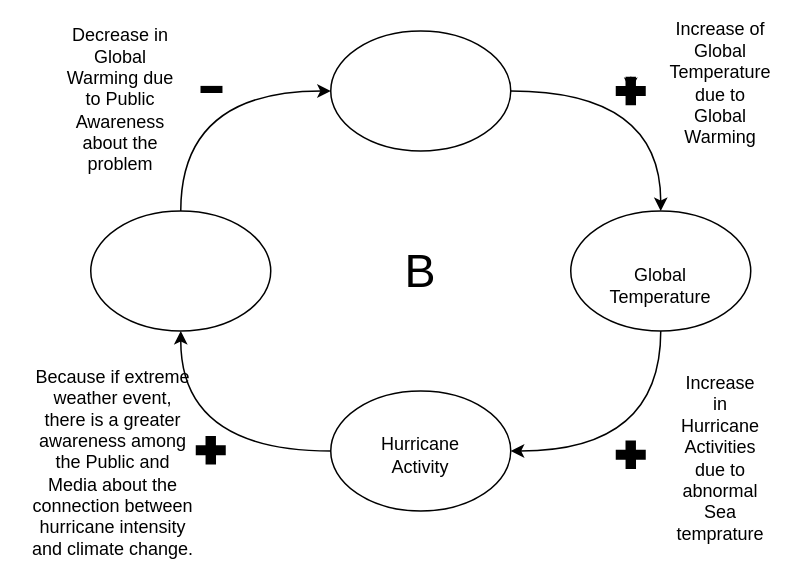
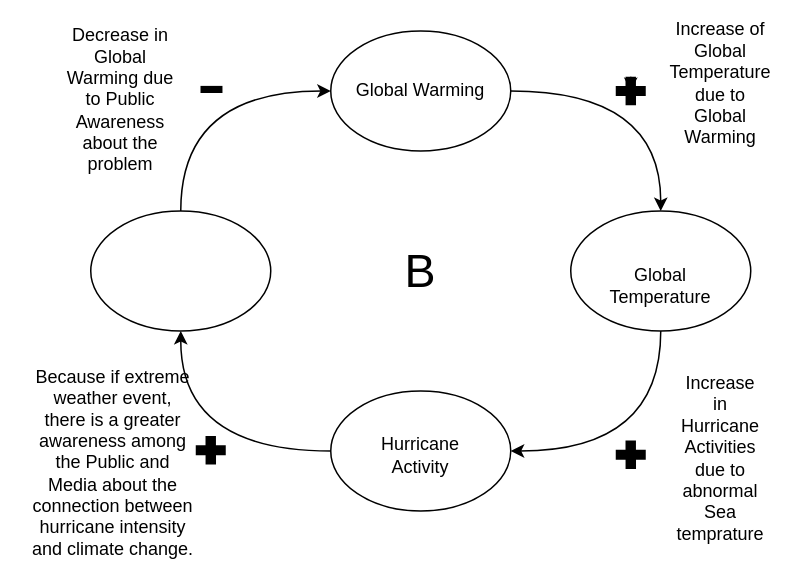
none -> (421, 91)
